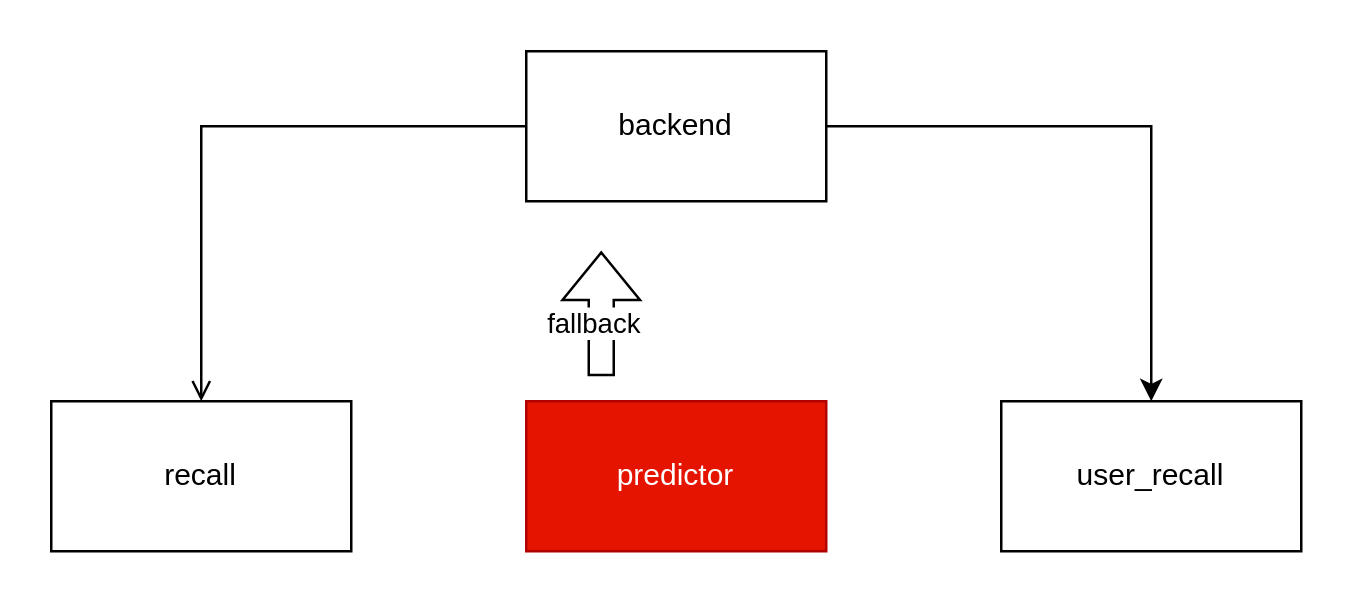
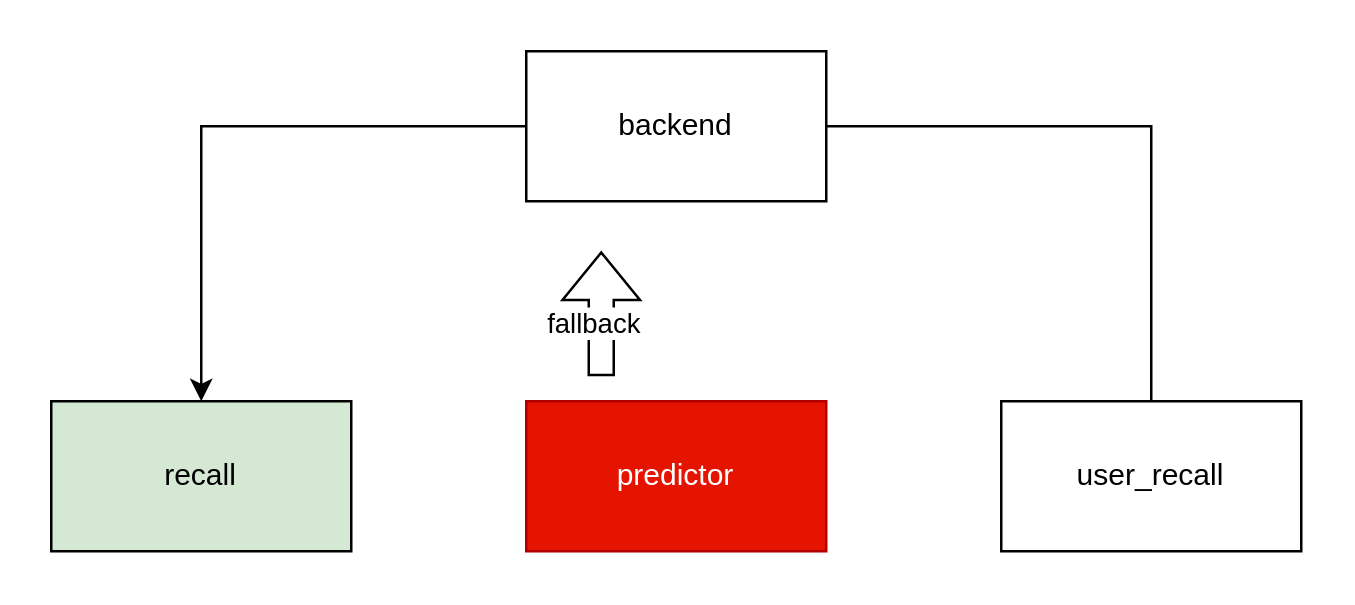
(1151, 383) -> (1151, 390)
(201, 387) -> (201, 383)
(201, 476) -> (201, 476)
